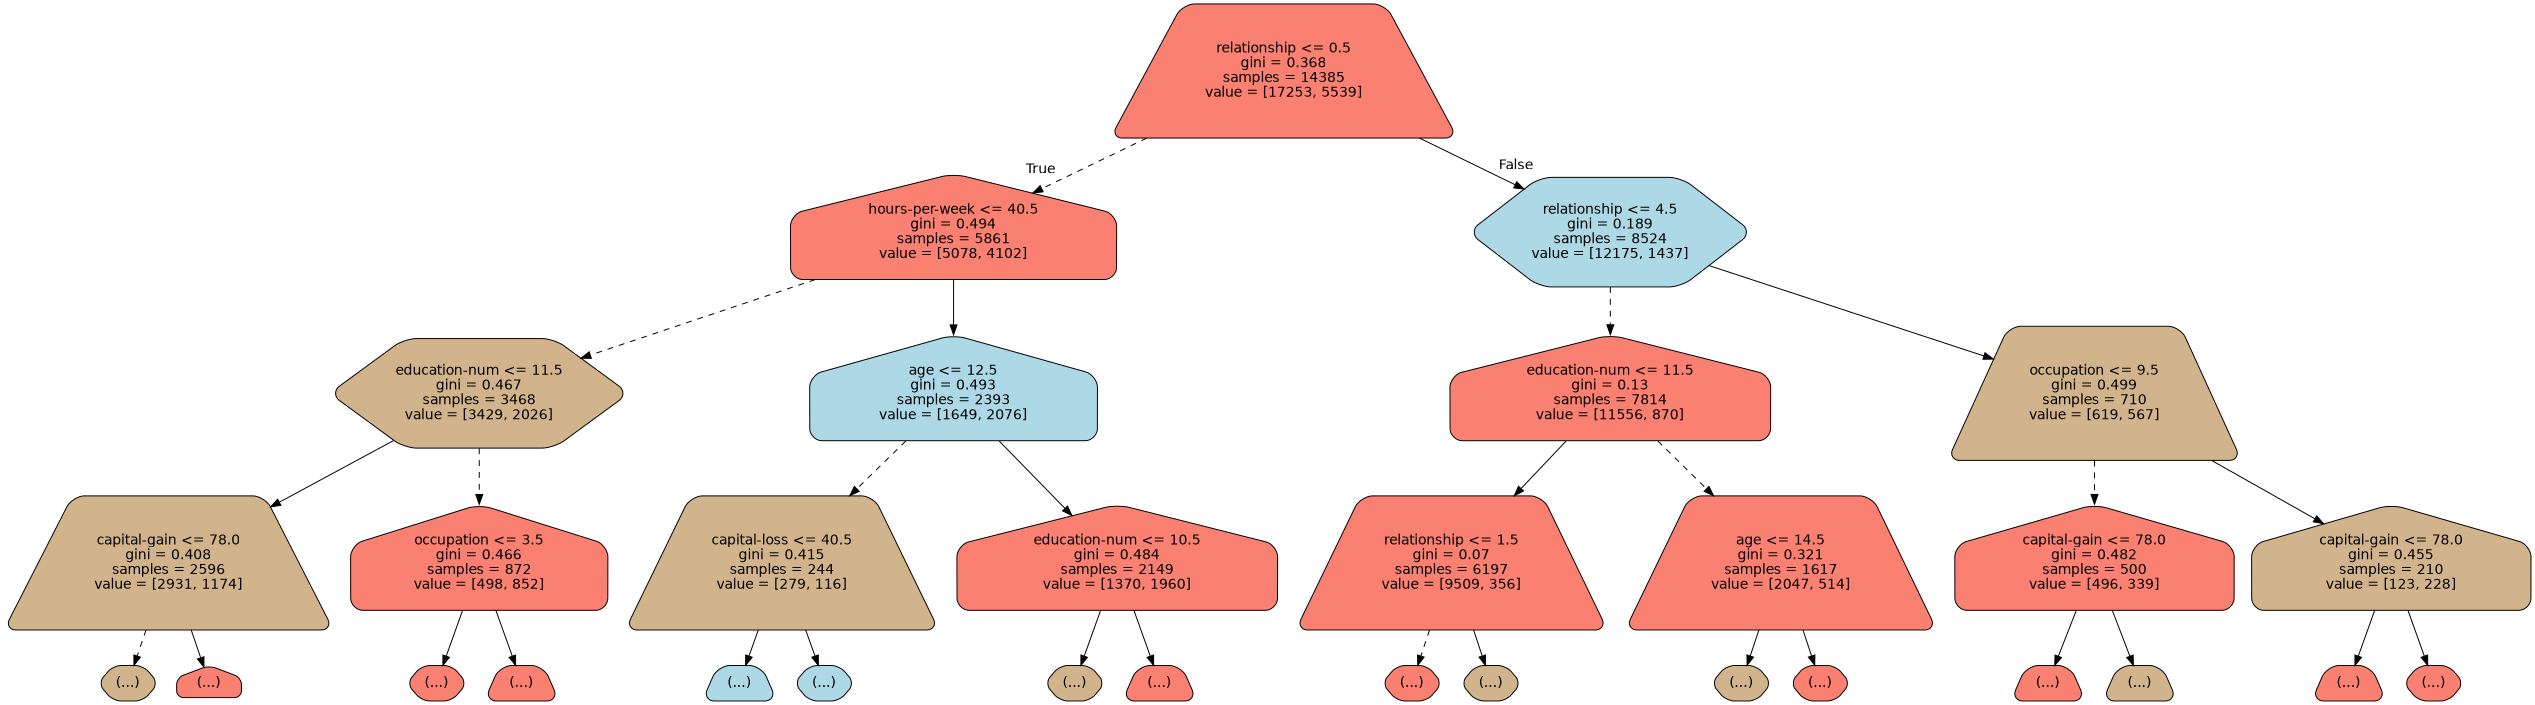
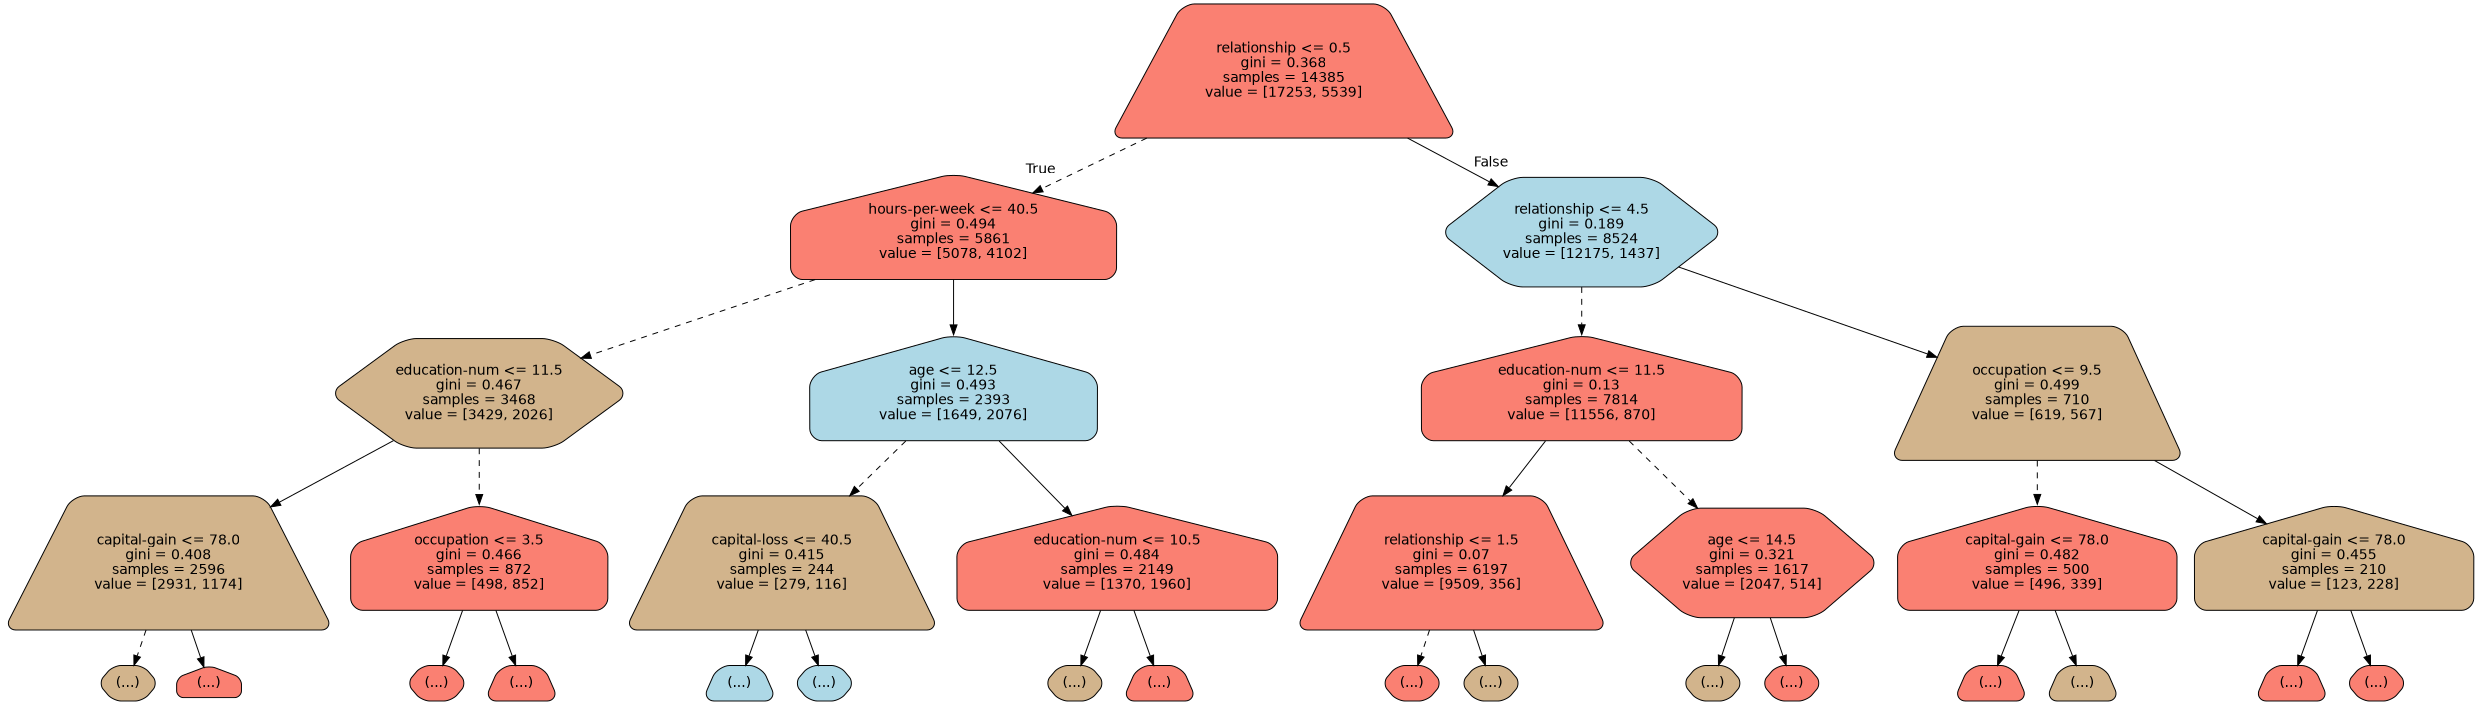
(1781, 563) -> (1752, 563)
